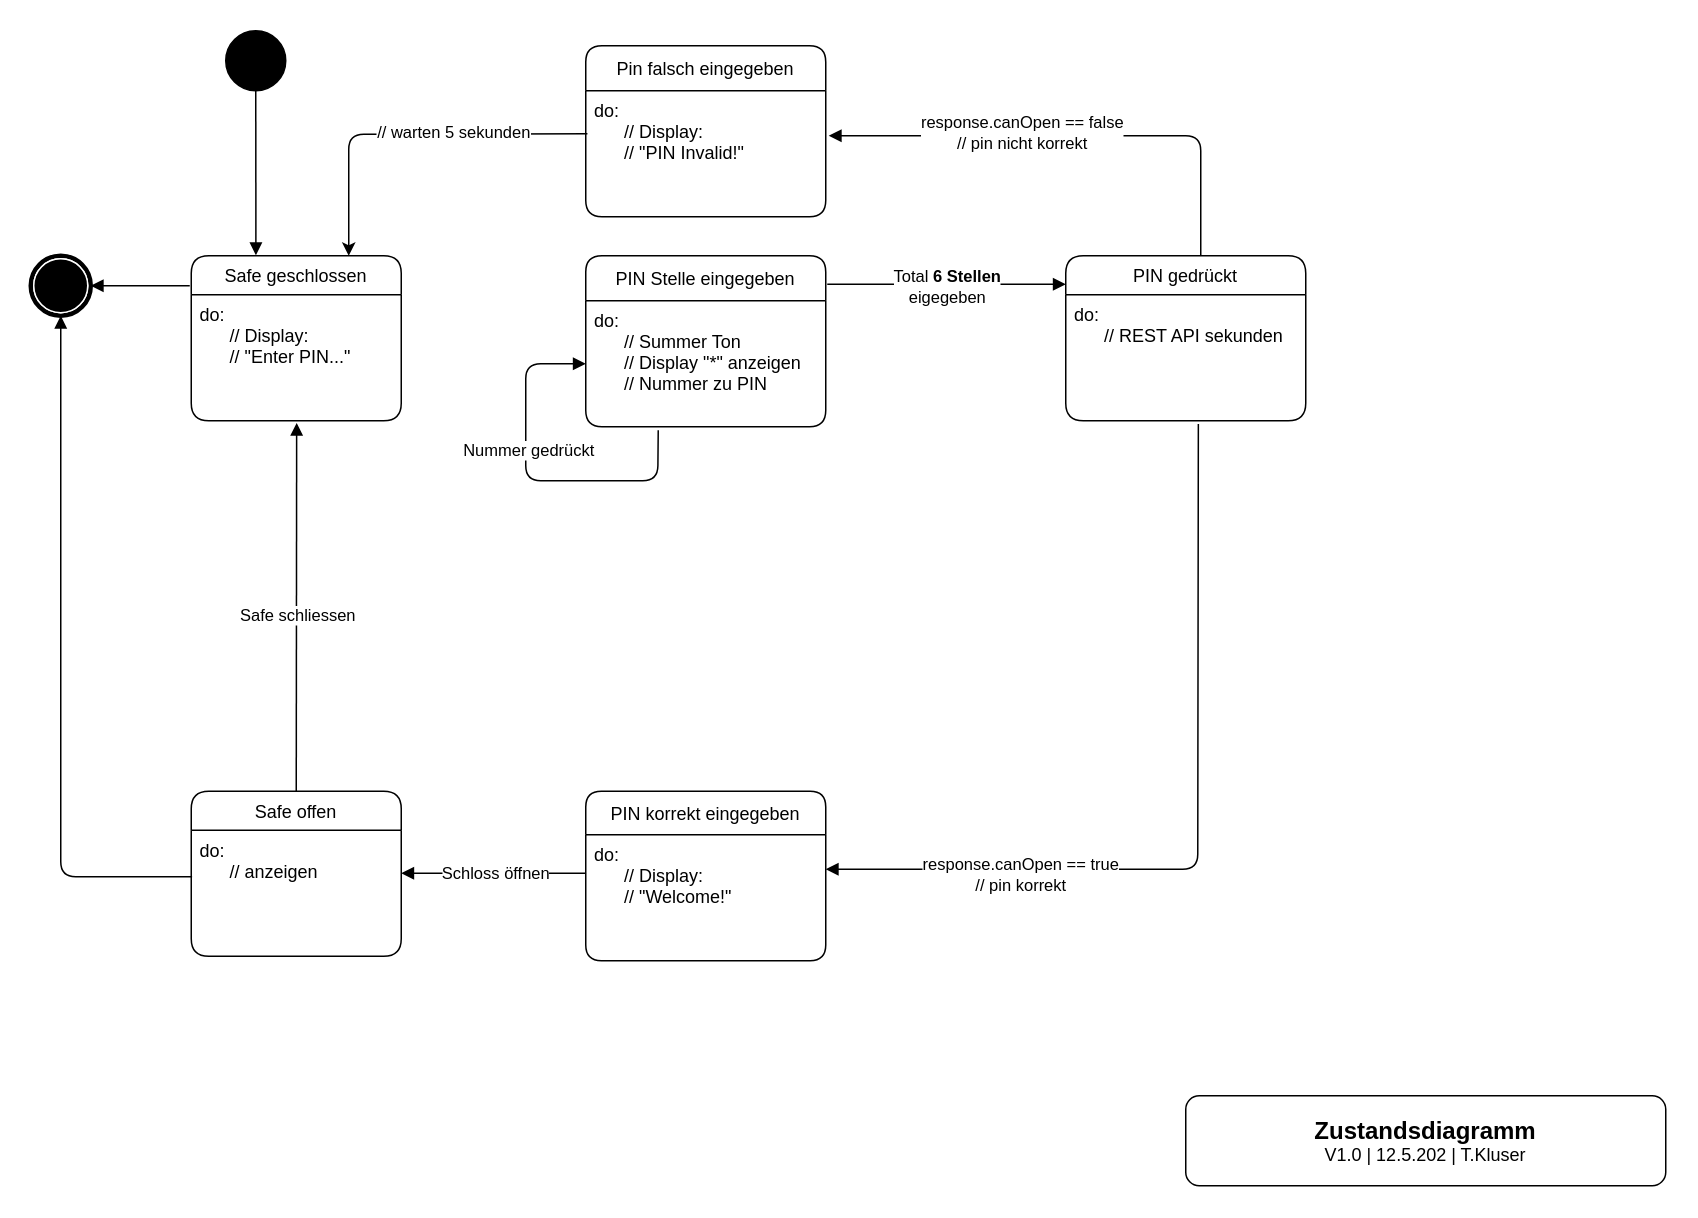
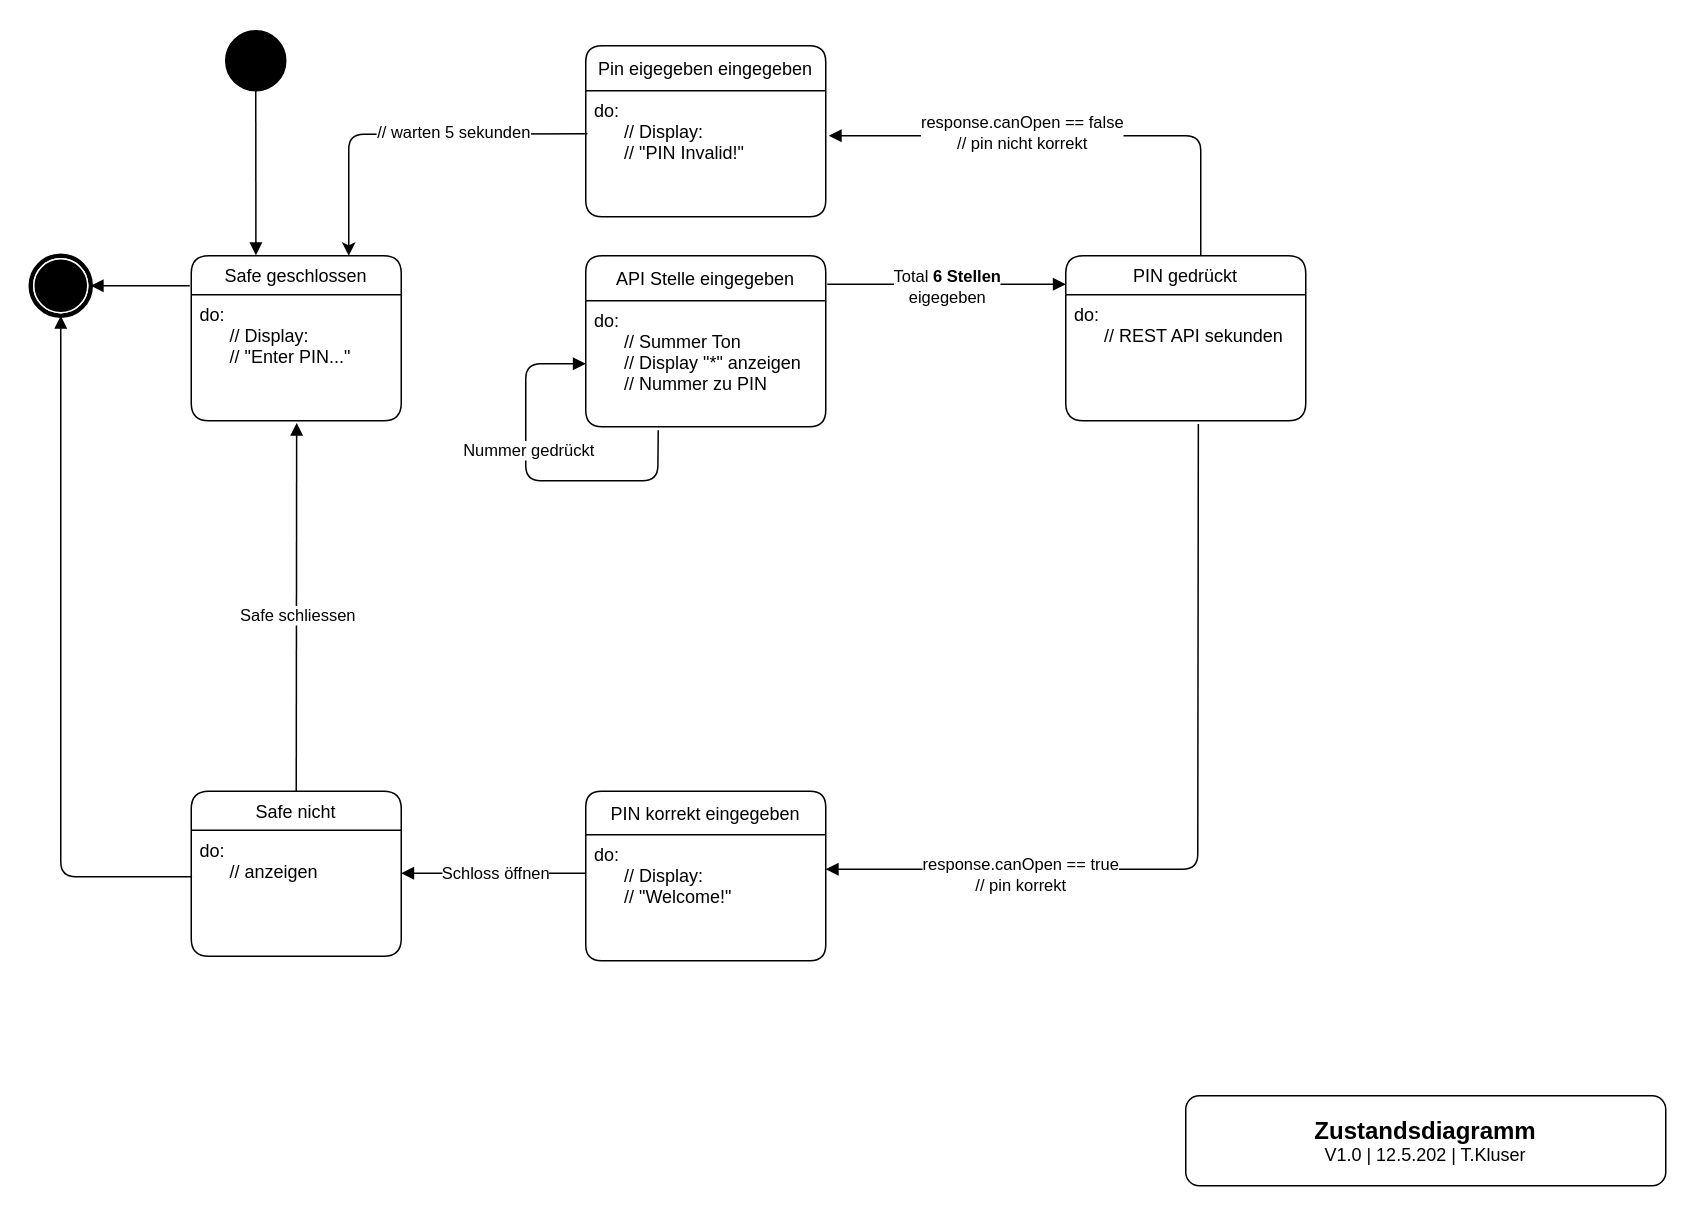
(705, 69) -> (705, 69)
(705, 279) -> (705, 279)
(296, 812) -> (296, 812)
